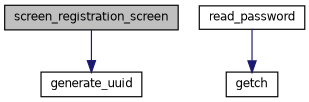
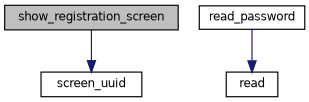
(91, 18) -> (91, 18)
(91, 84) -> (91, 84)
(252, 84) -> (252, 84)
